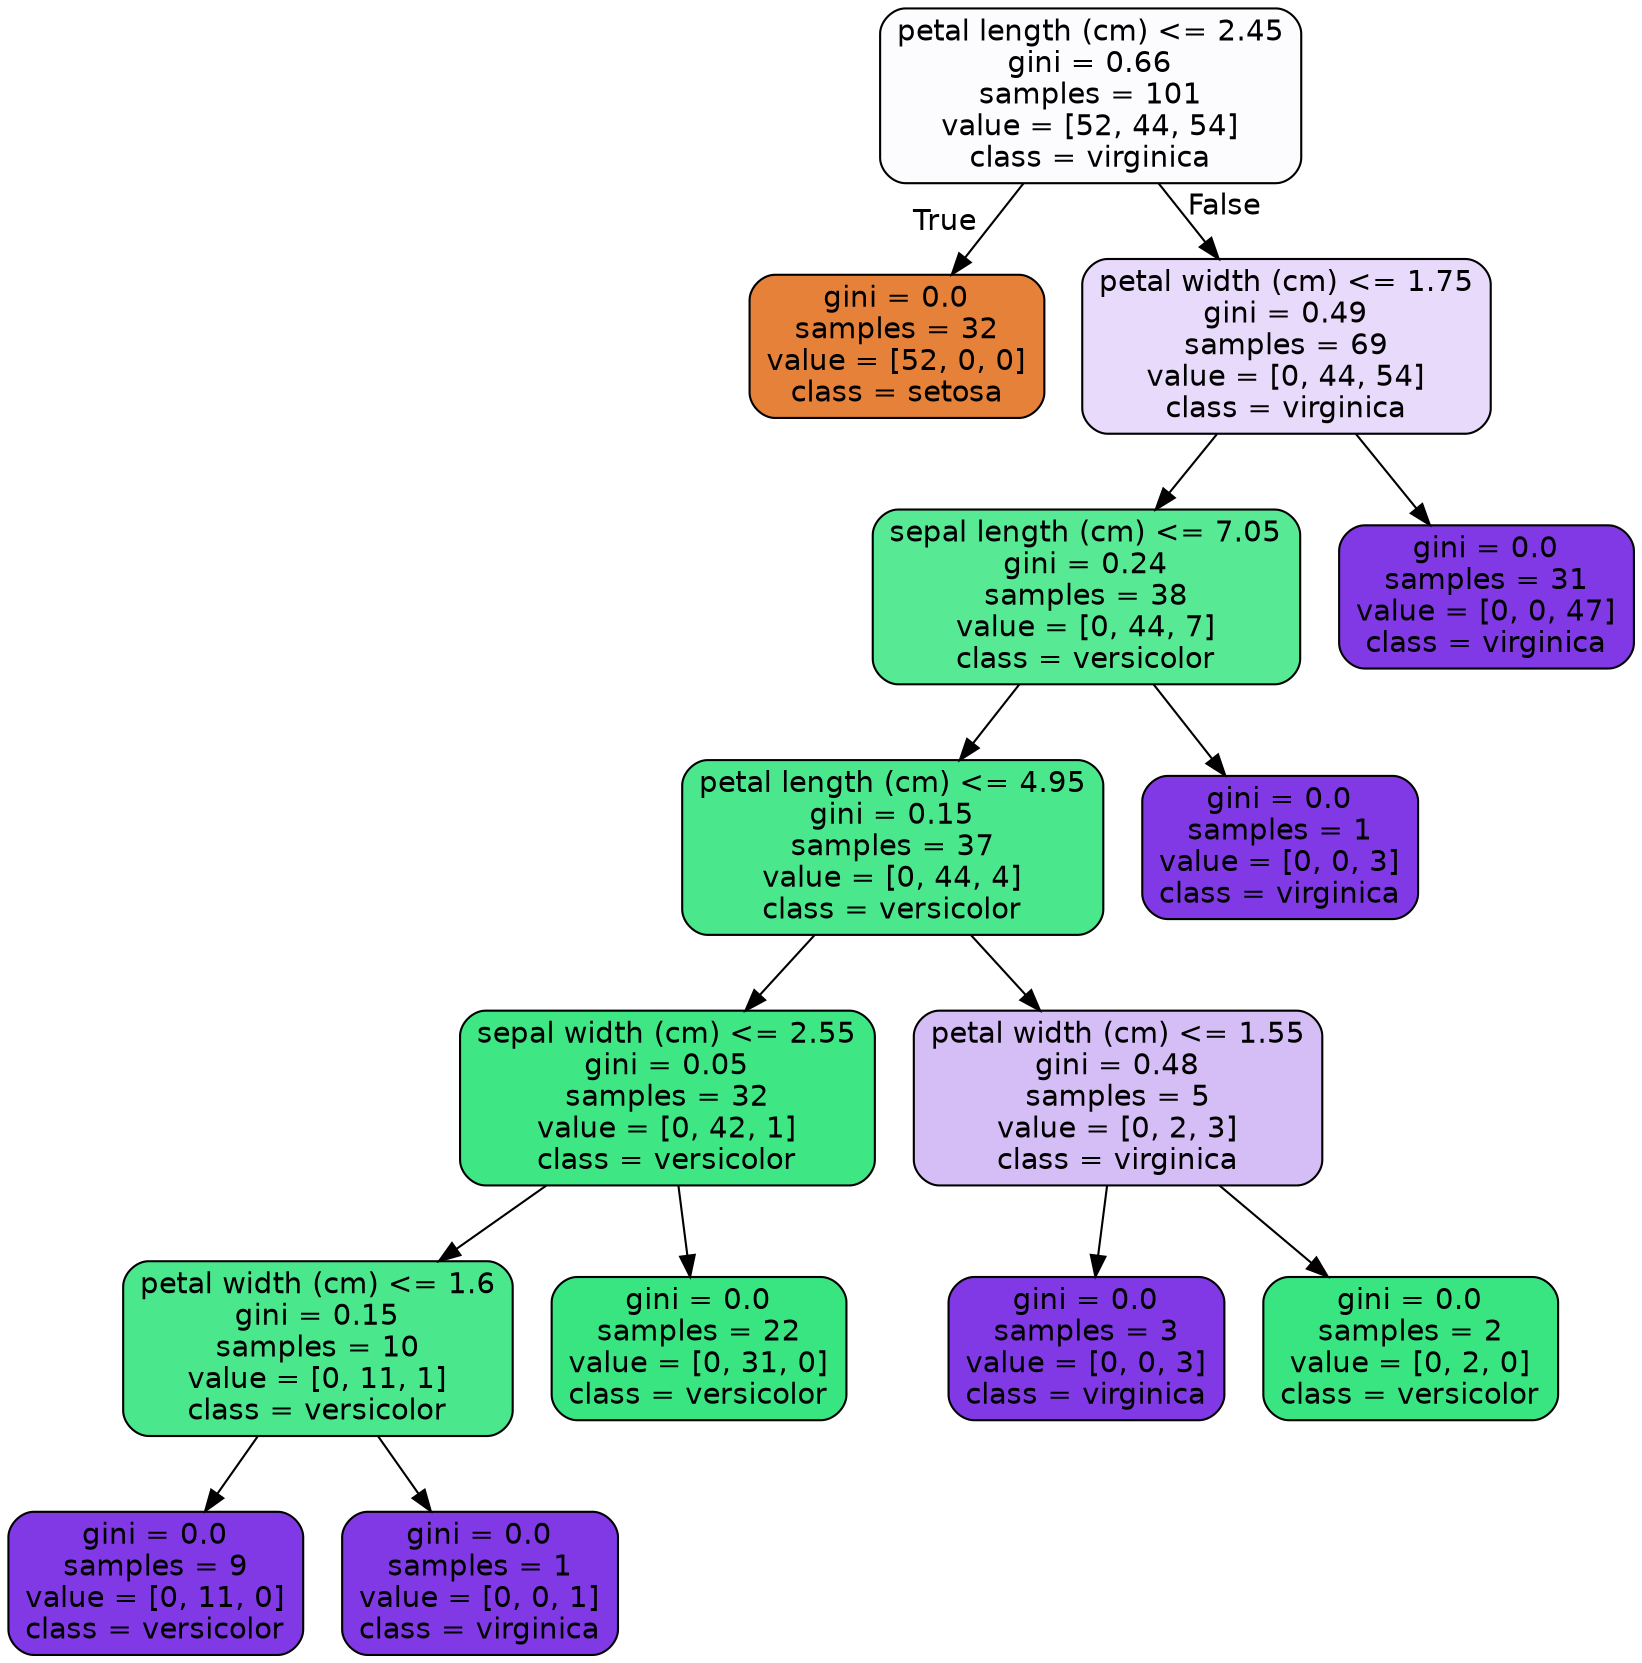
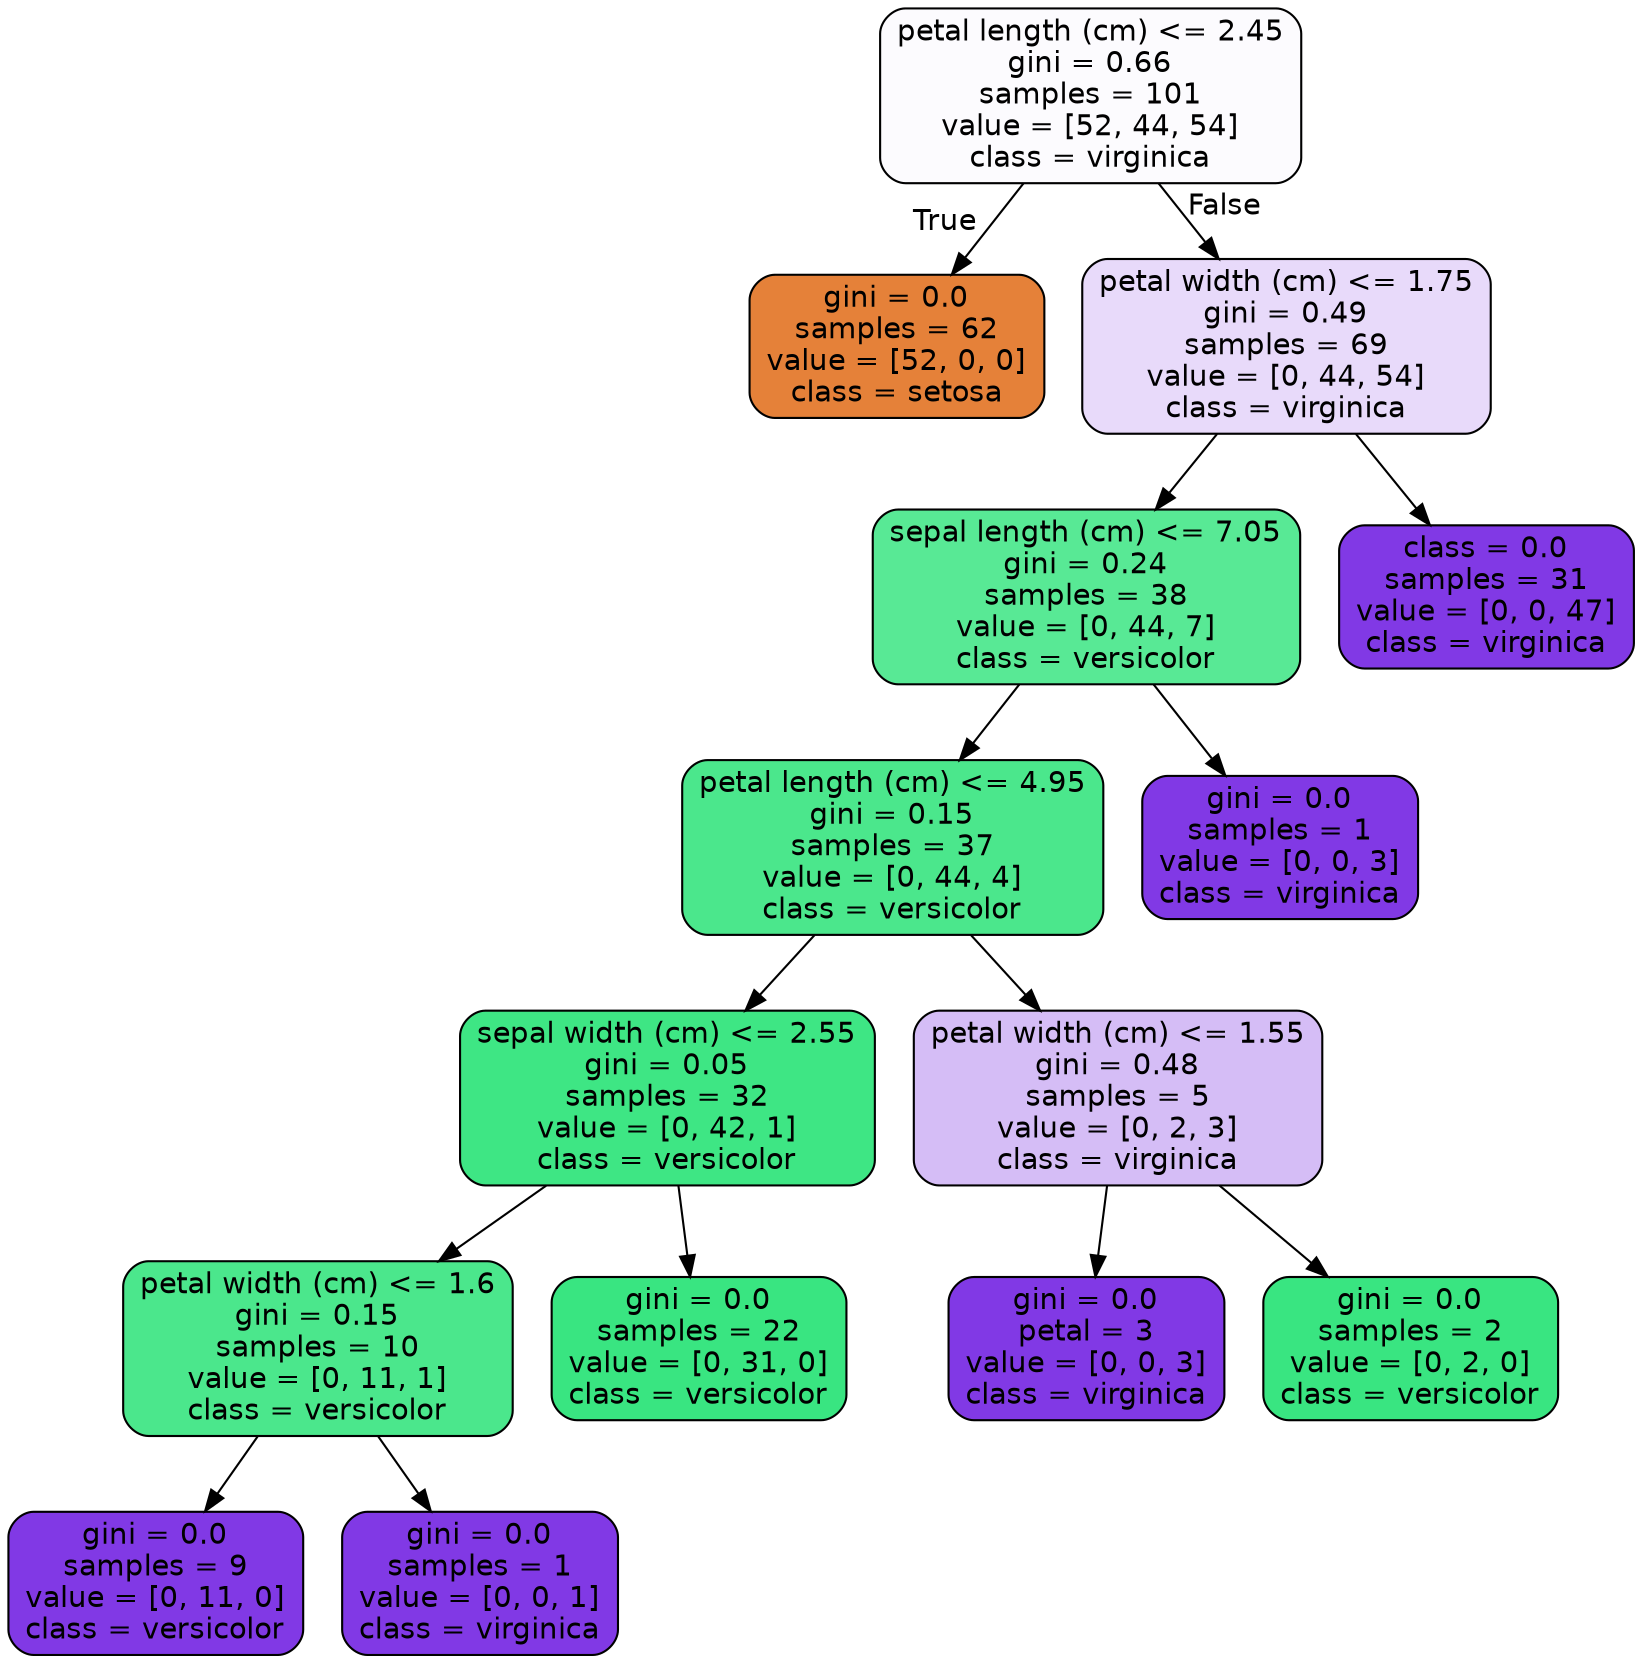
(897, 346) -> (897, 346)
(1487, 597) -> (1487, 597)
(1086, 1349) -> (1086, 1349)
